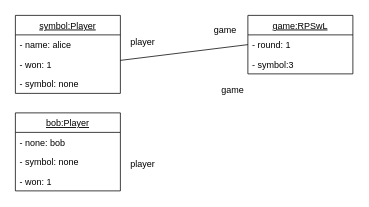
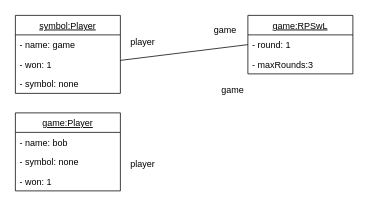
(46, 45) -> (46, 45)
(274, 65) -> (282, 65)
(68, 123) -> (68, 123)
(44, 143) -> (44, 143)
